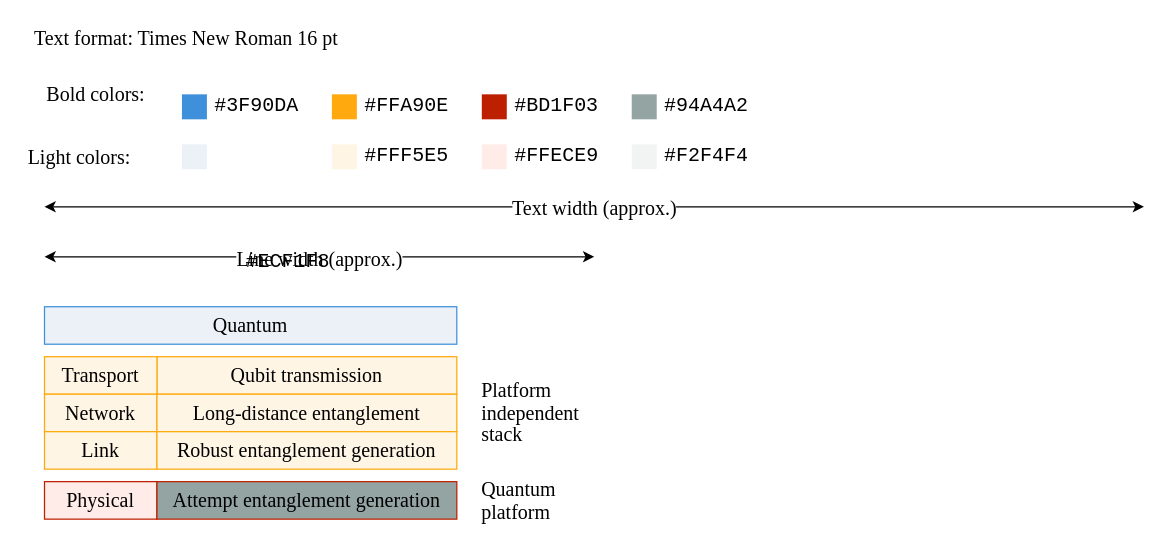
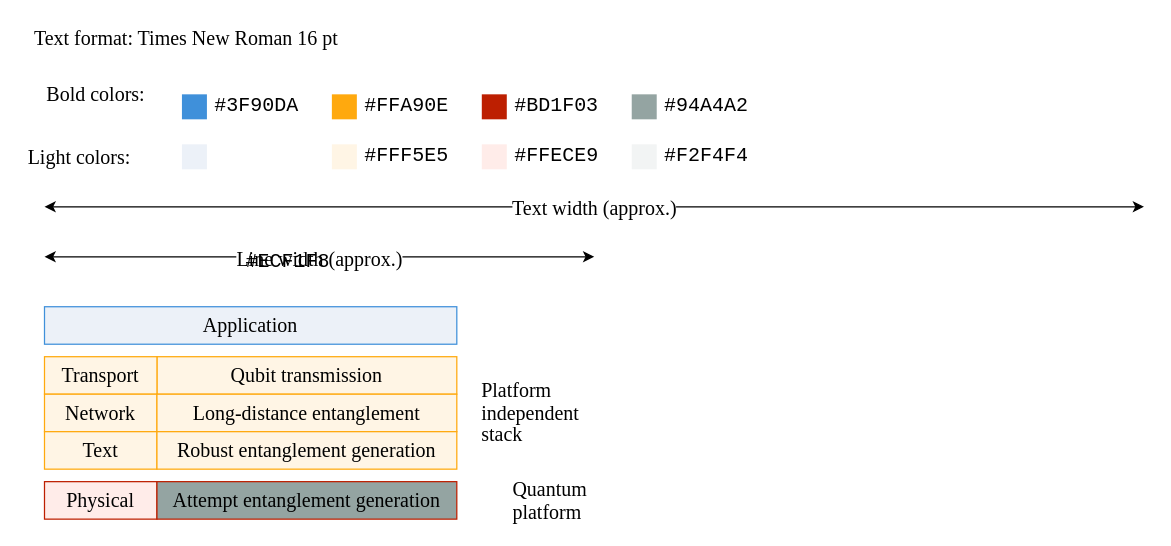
(251, 326) -> (251, 326)
(101, 451) -> (101, 451)
(538, 501) -> (569, 501)
